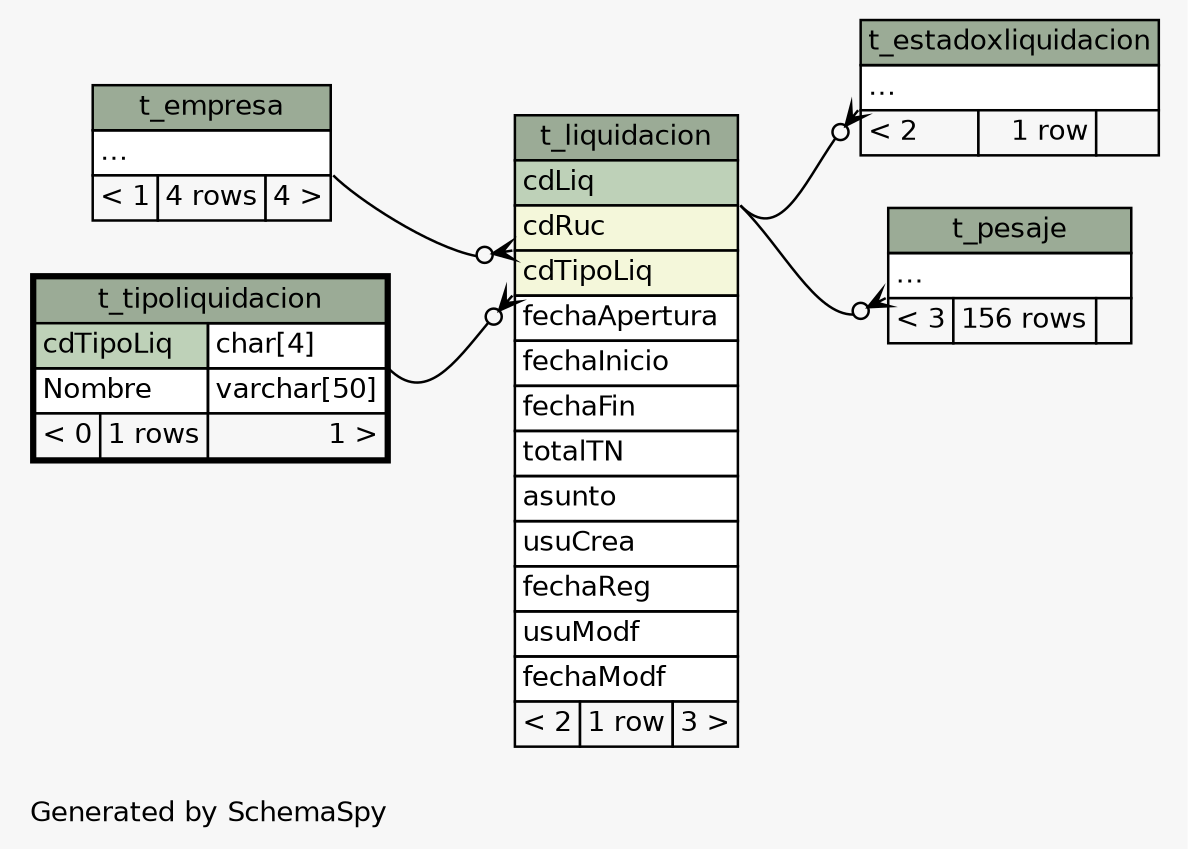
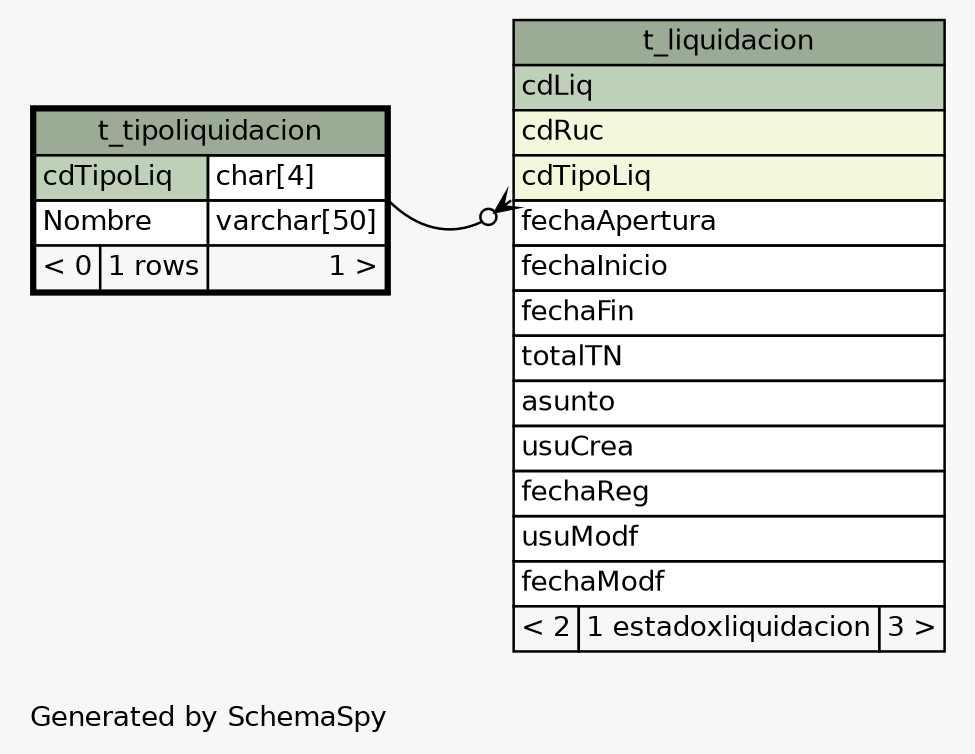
(1008, 88) -> none
(210, 153) -> none
(1008, 276) -> none
(626, 723) -> (729, 628)
